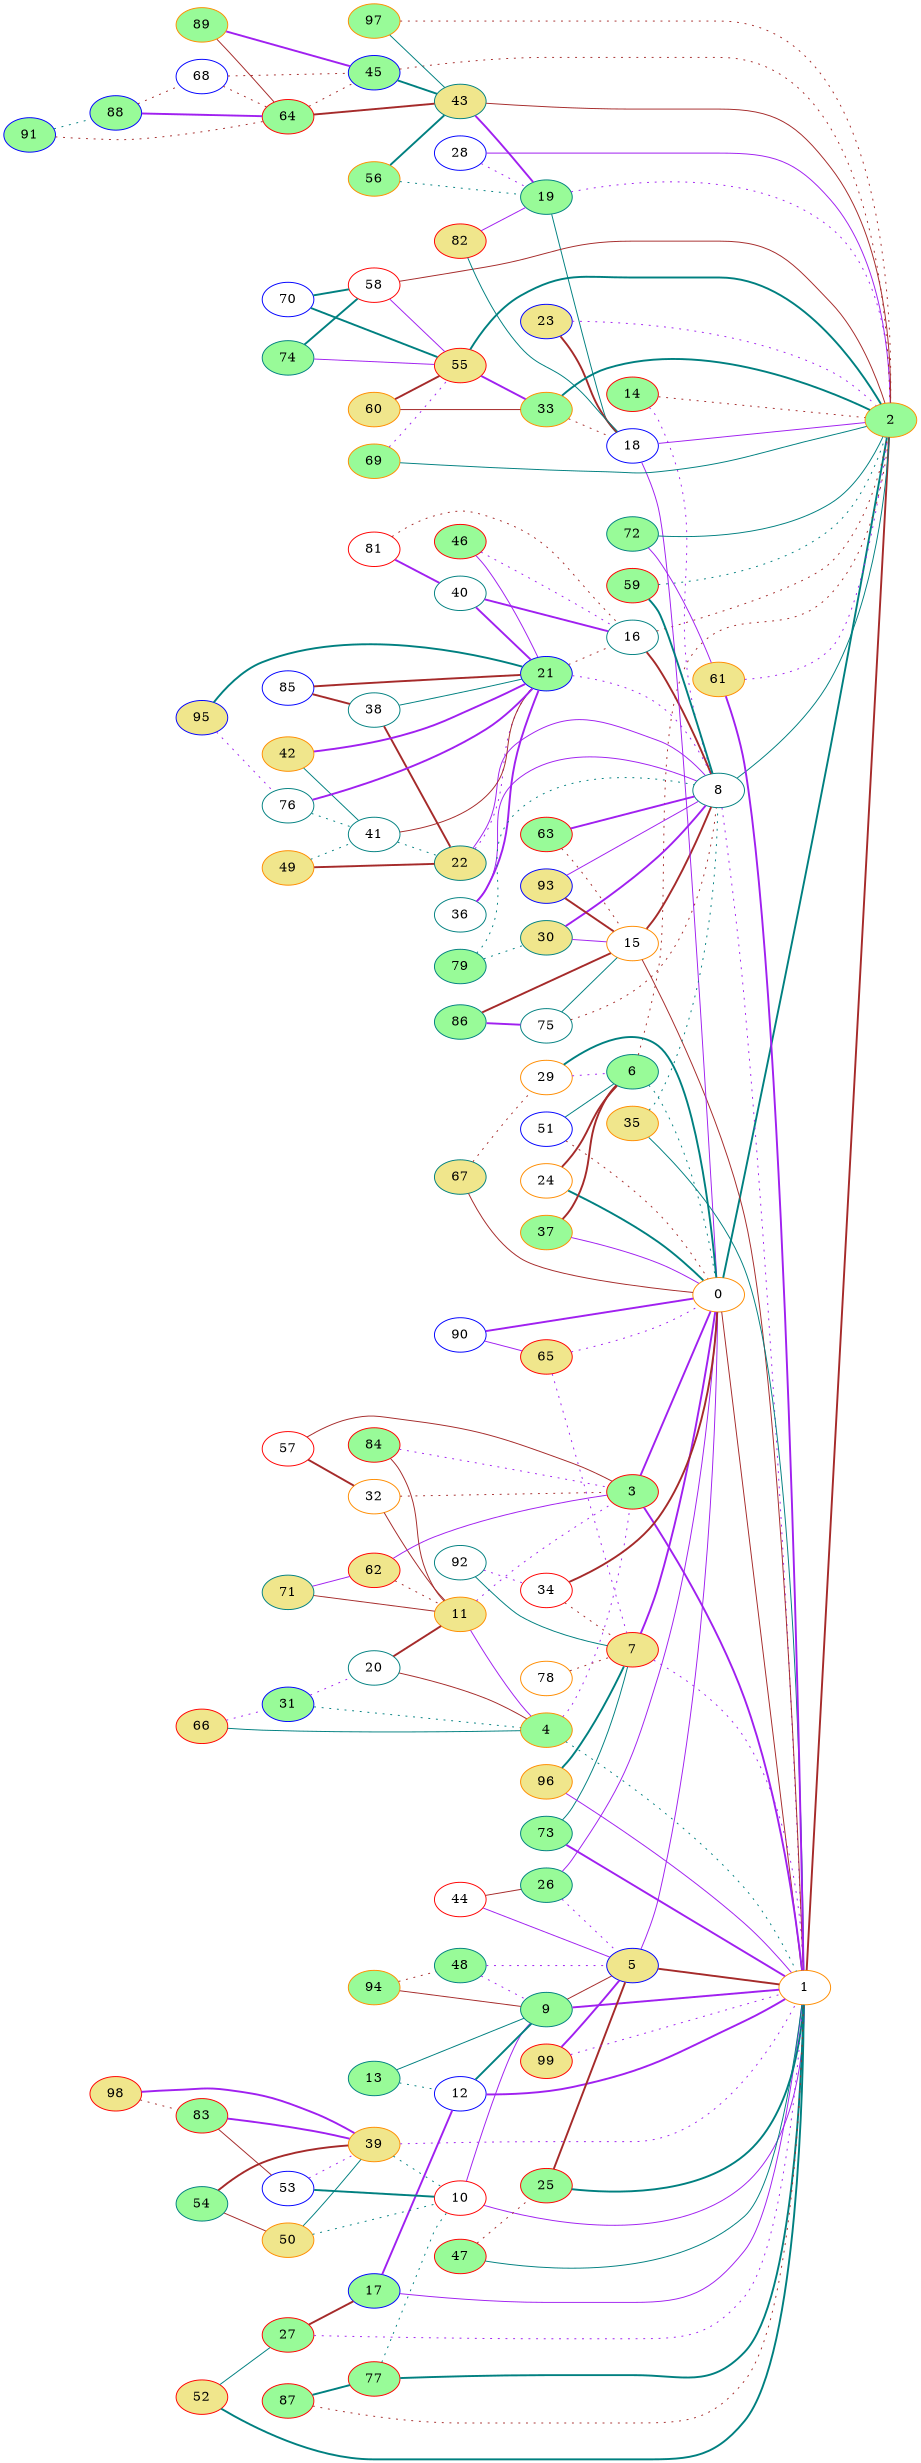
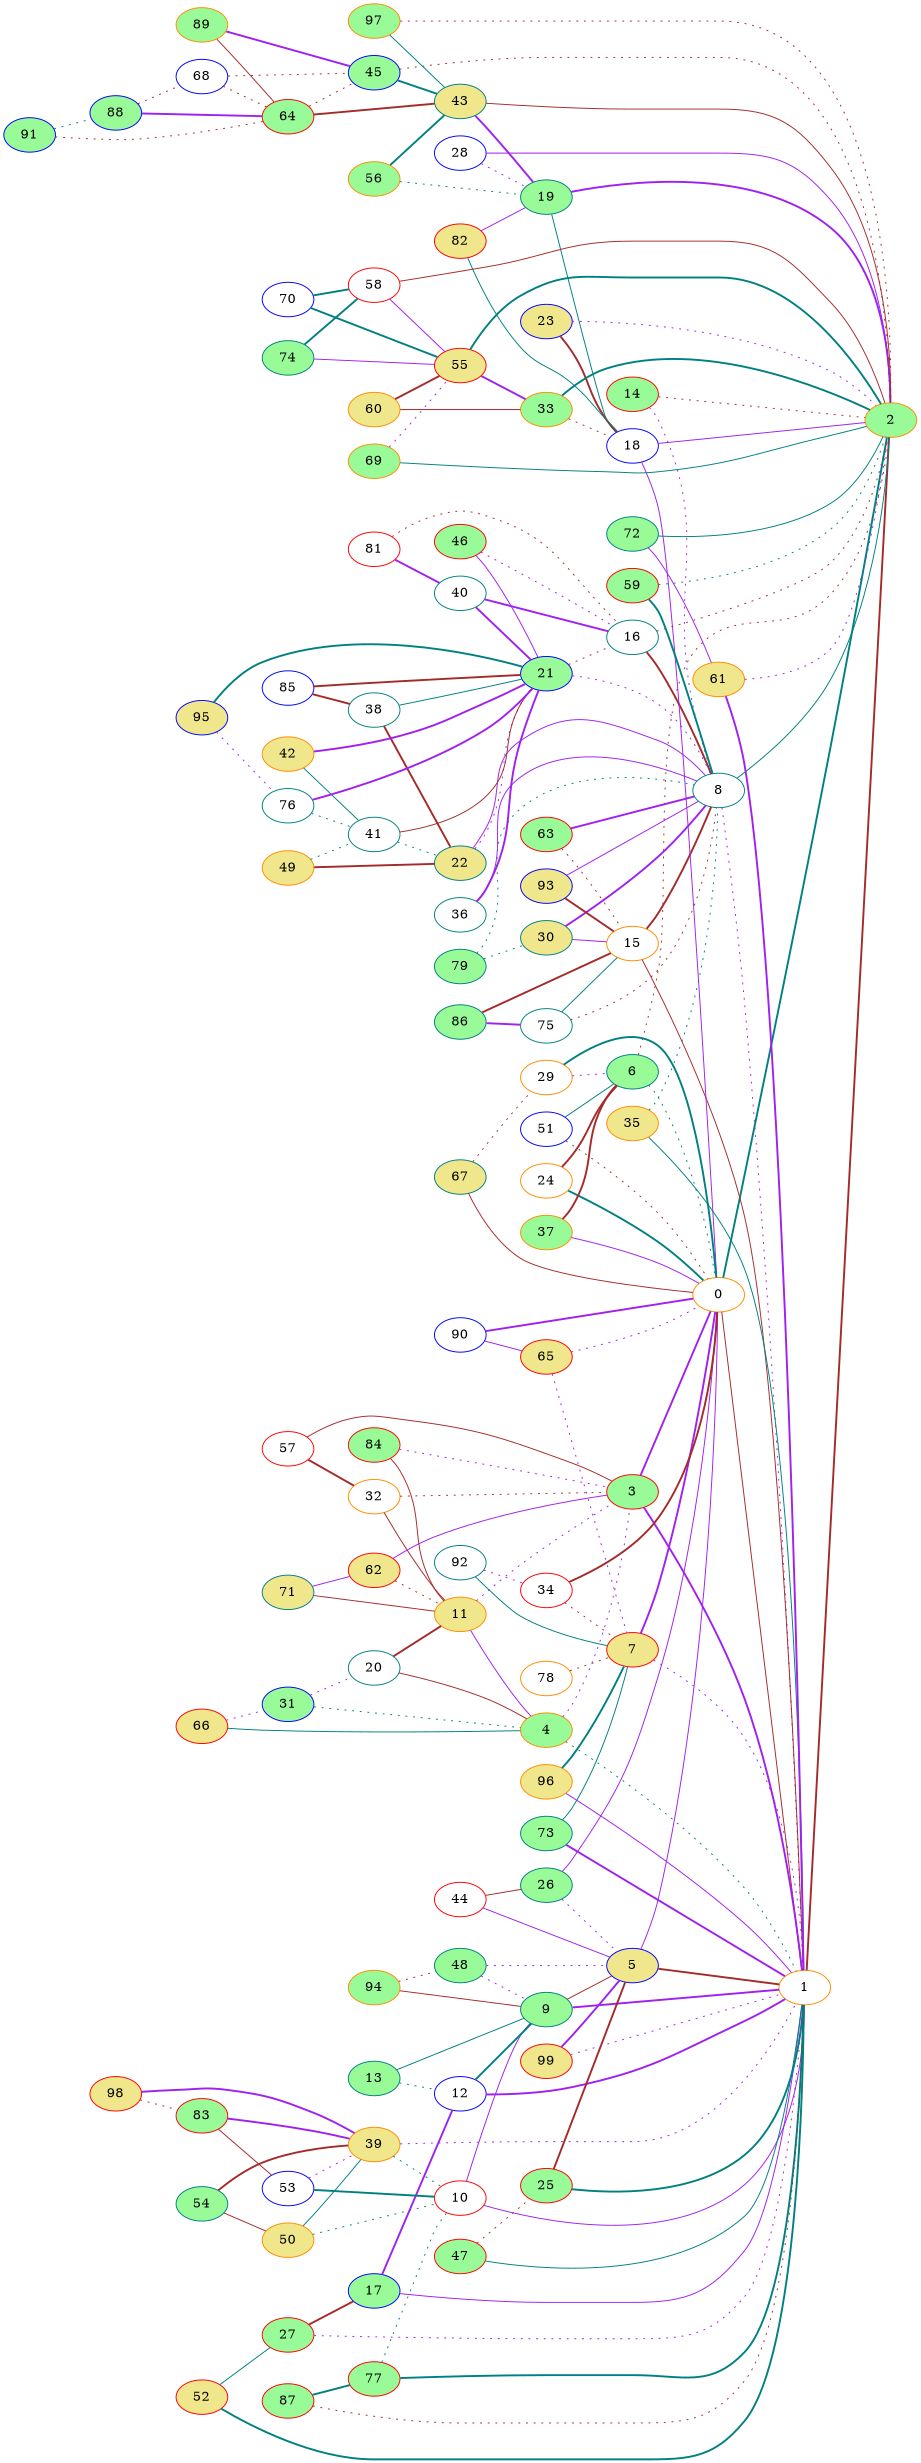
(797, 207) -> (797, 207)
